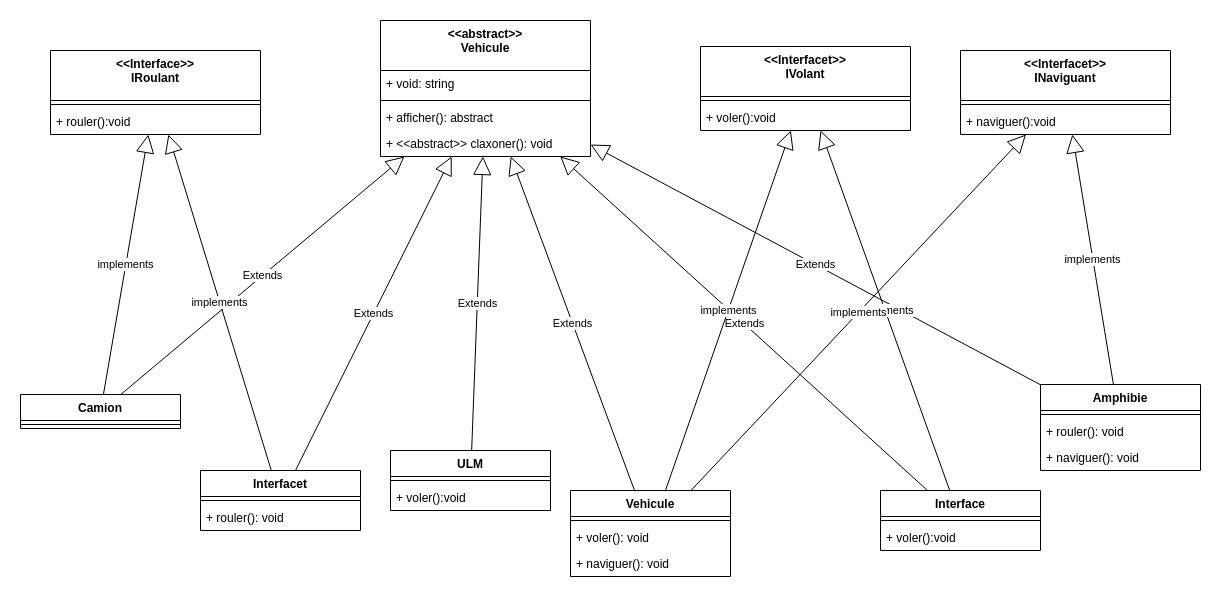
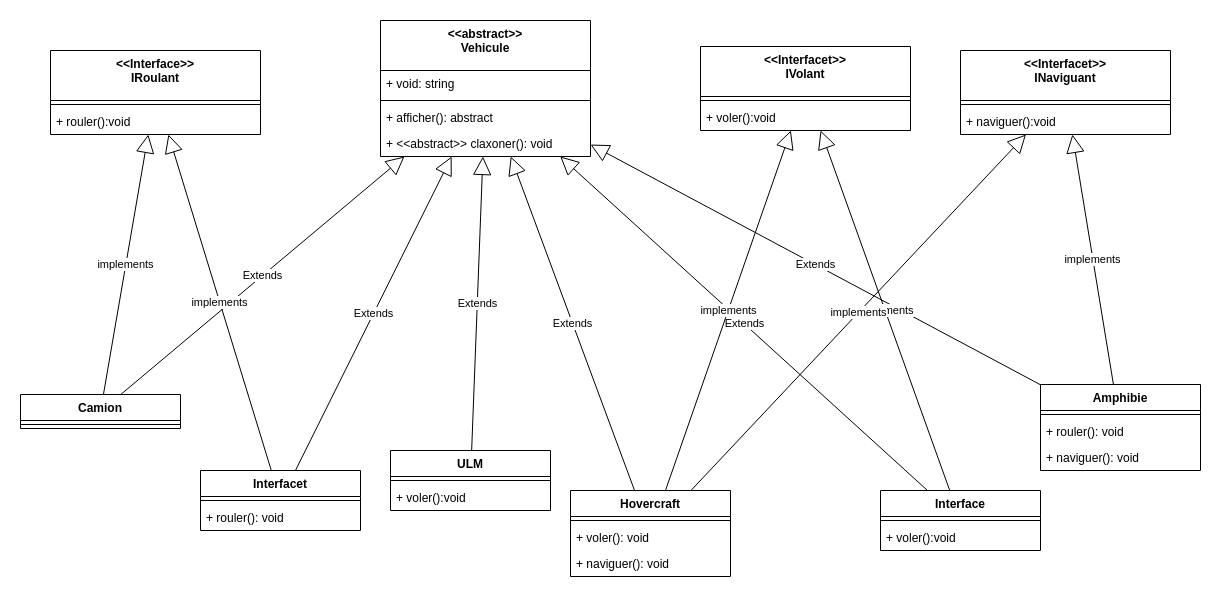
(650, 504) -> (650, 504)
